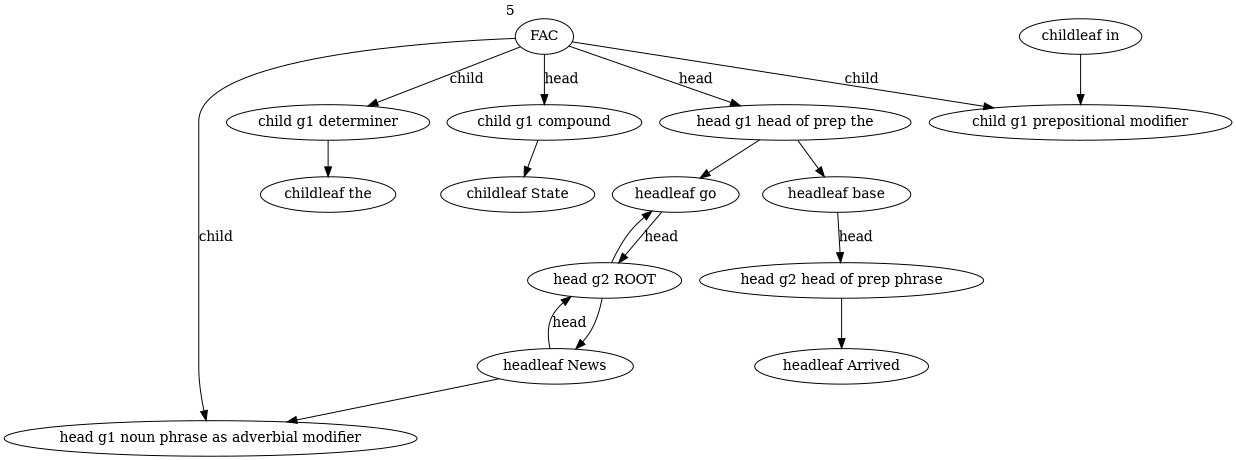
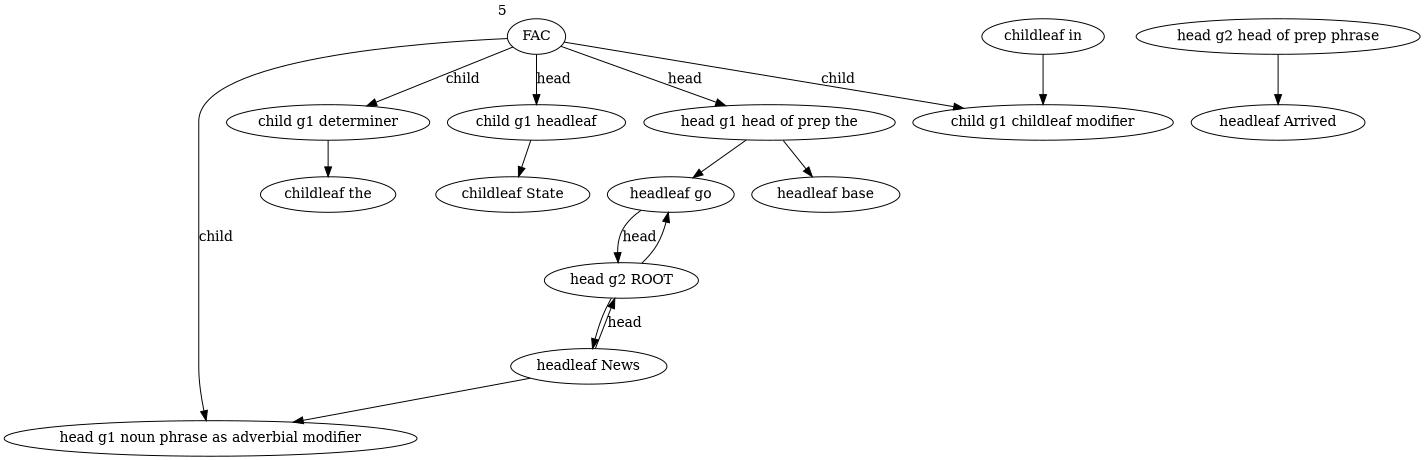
(544, 122) -> (536, 122)
(1081, 122) -> (1043, 122)
(839, 233) -> none
